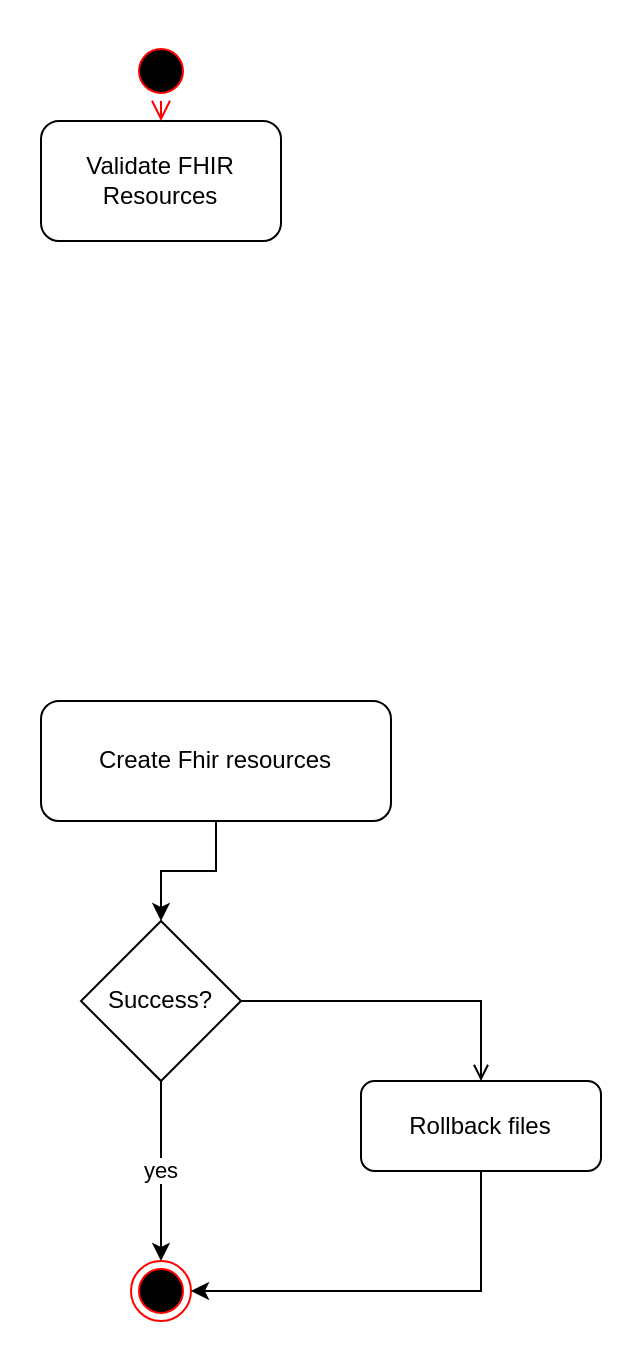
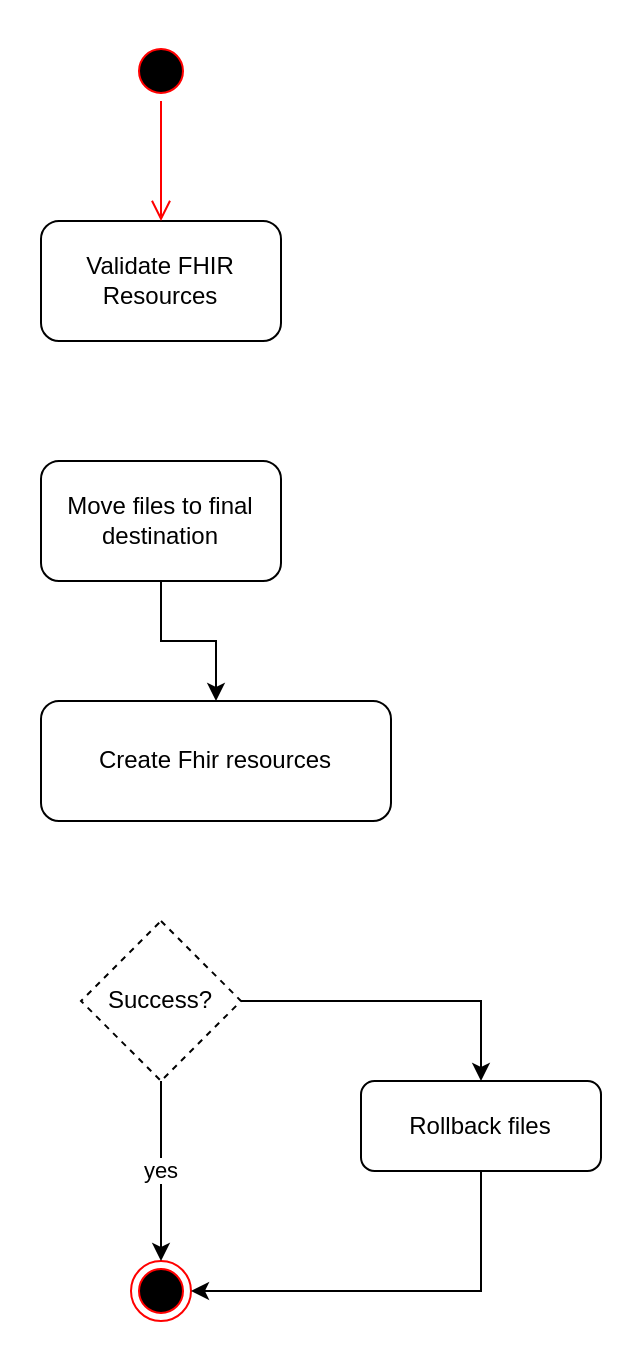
(161, 181) -> (161, 281)
none -> (161, 521)
none -> (182, 641)
(195, 871) -> none
(161, 1001) -> (161, 1001)
(481, 1068) -> (481, 1066)
